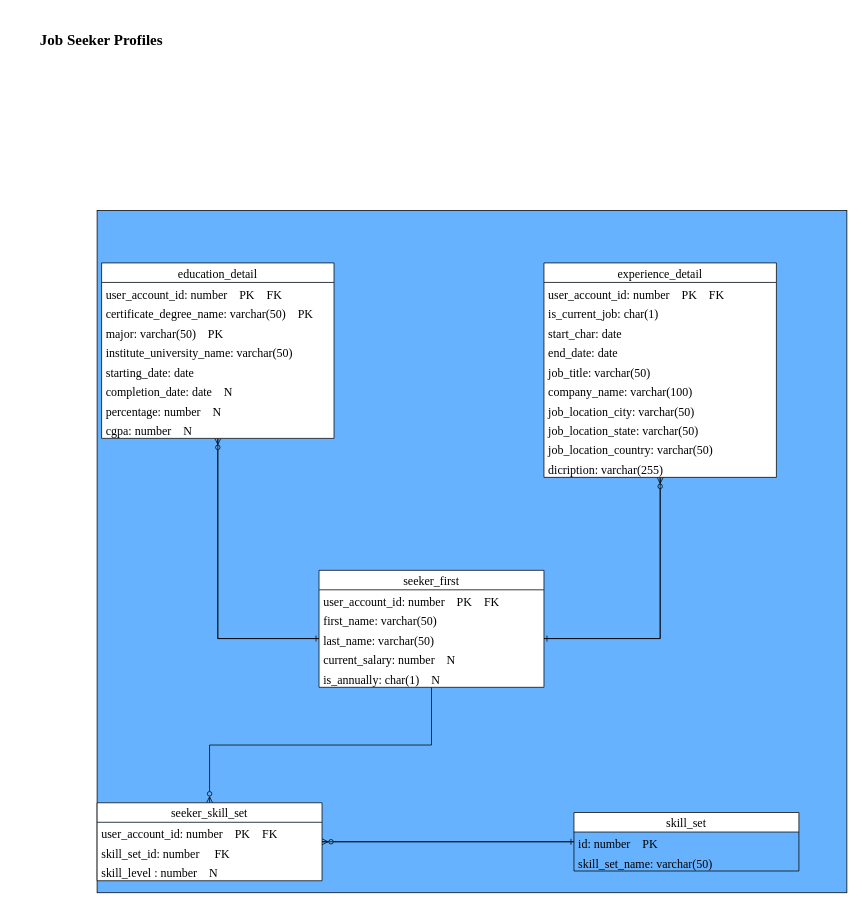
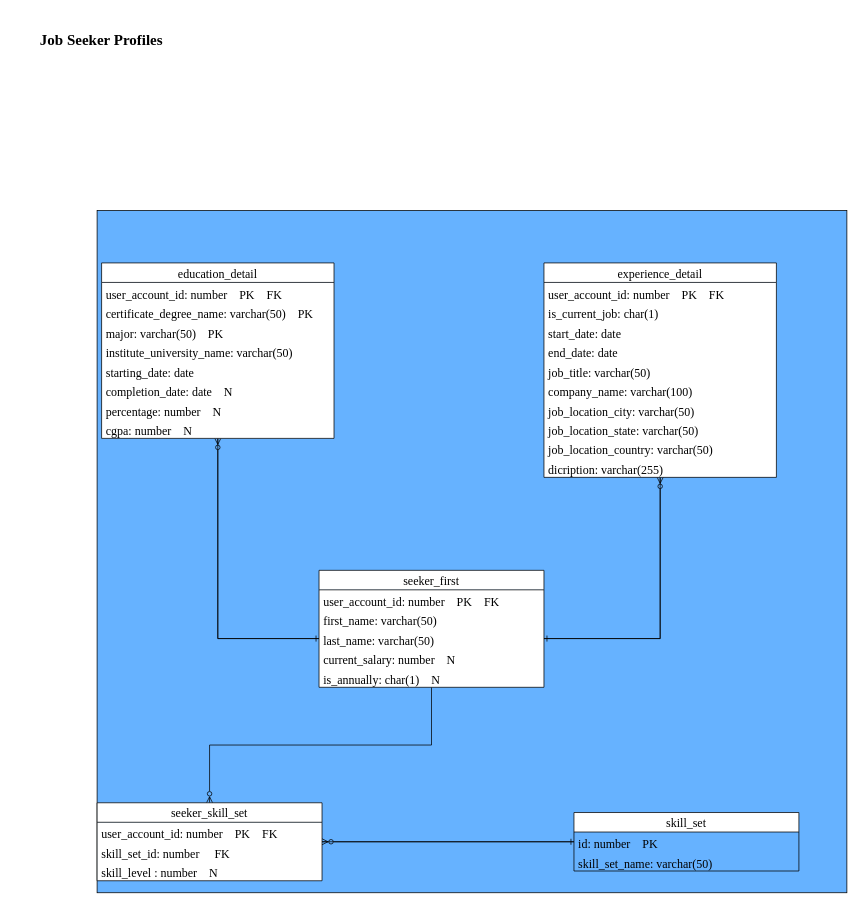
(599, 334) -> (599, 334)
